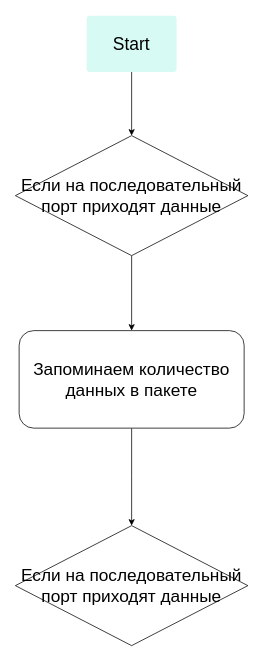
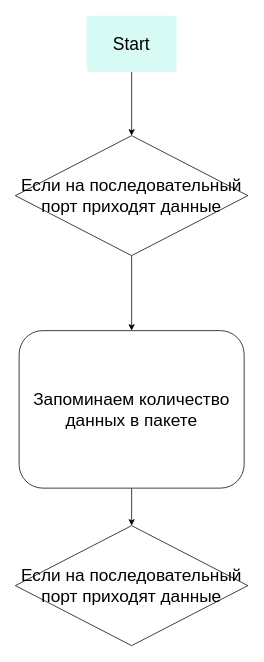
(132, 379) -> (132, 409)
